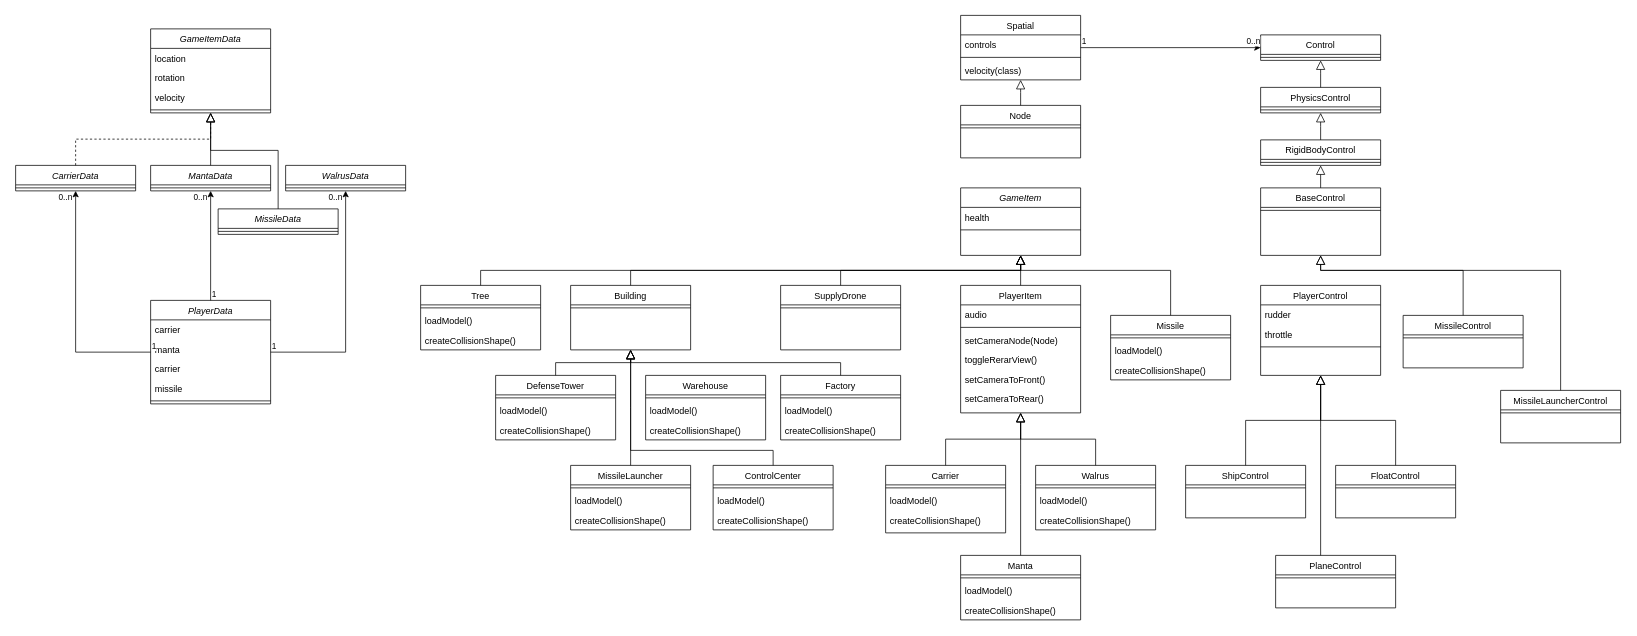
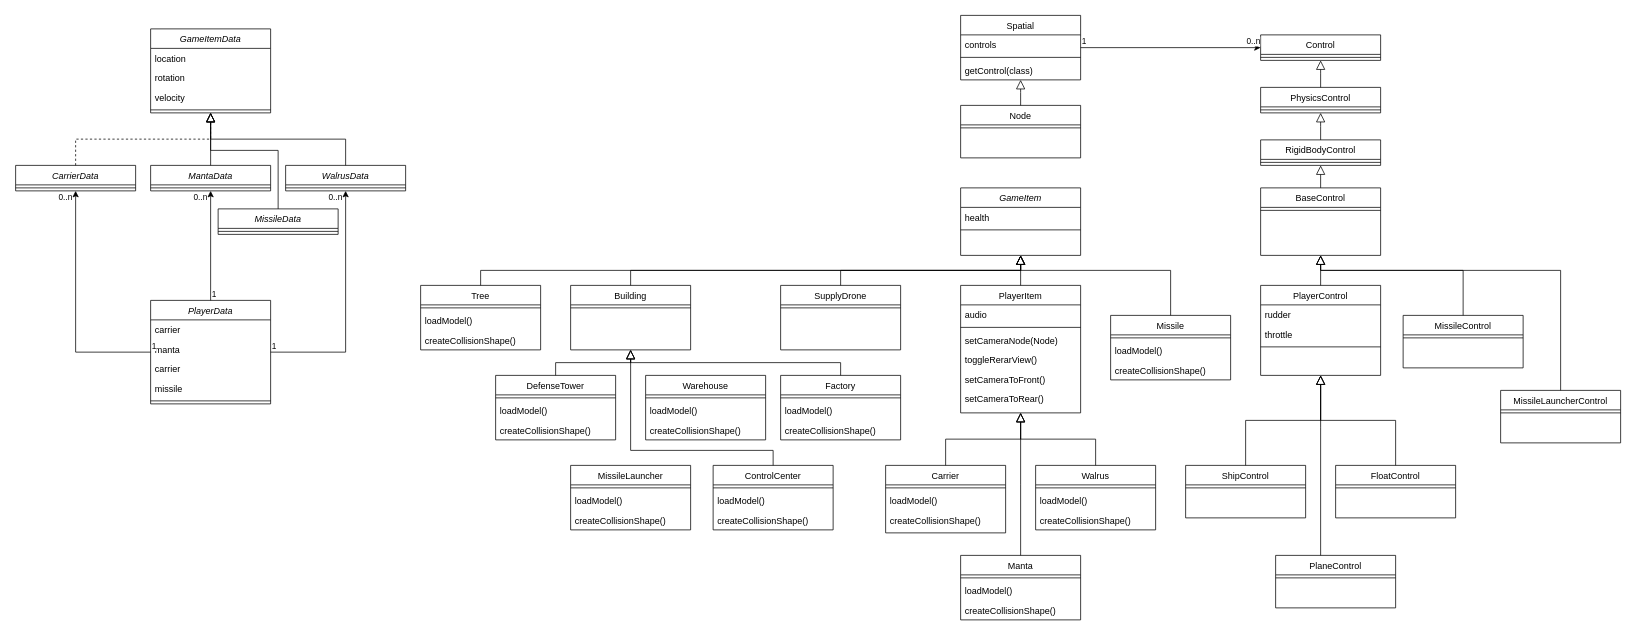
(999, 71) -> (1005, 71)
none -> (292, 139)
none -> (1320, 279)
(630, 459) -> none
